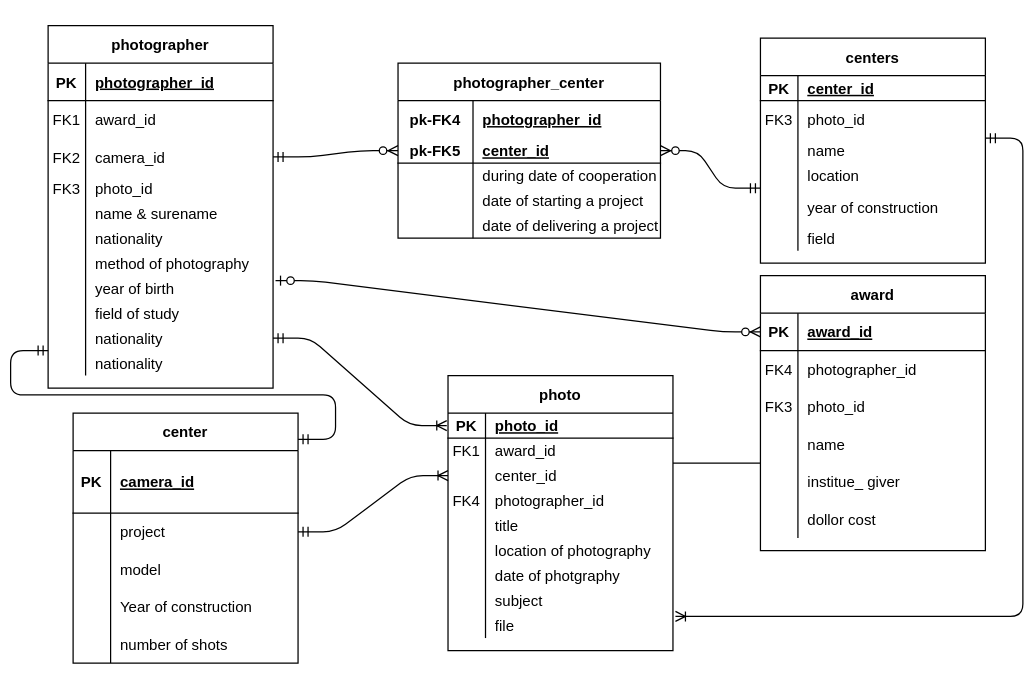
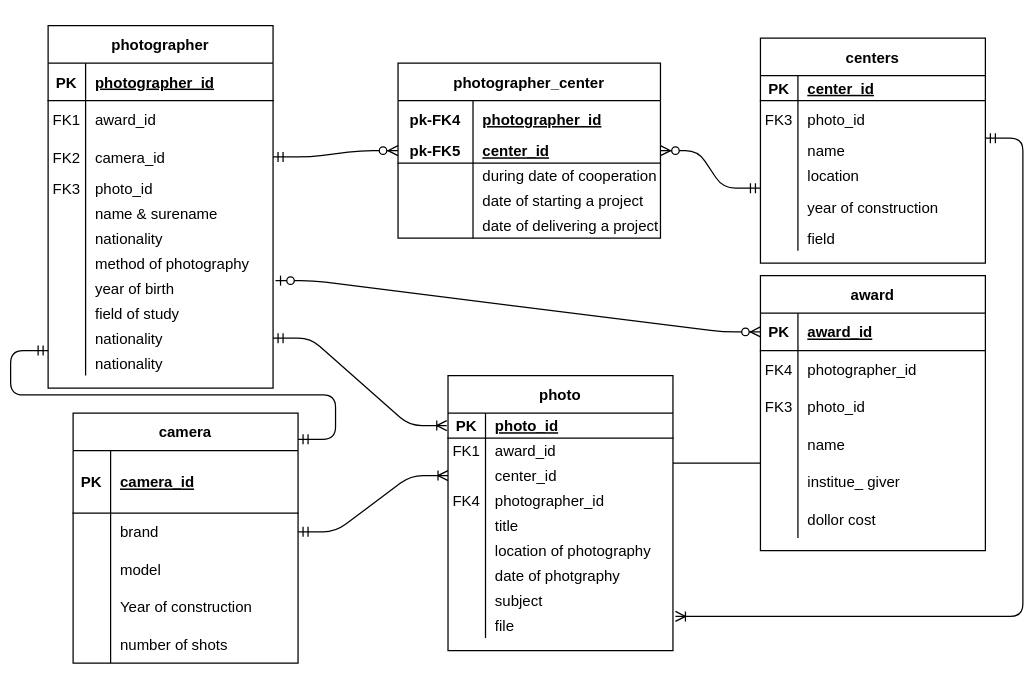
(185, 433) -> (185, 433)
(149, 533) -> (141, 533)
